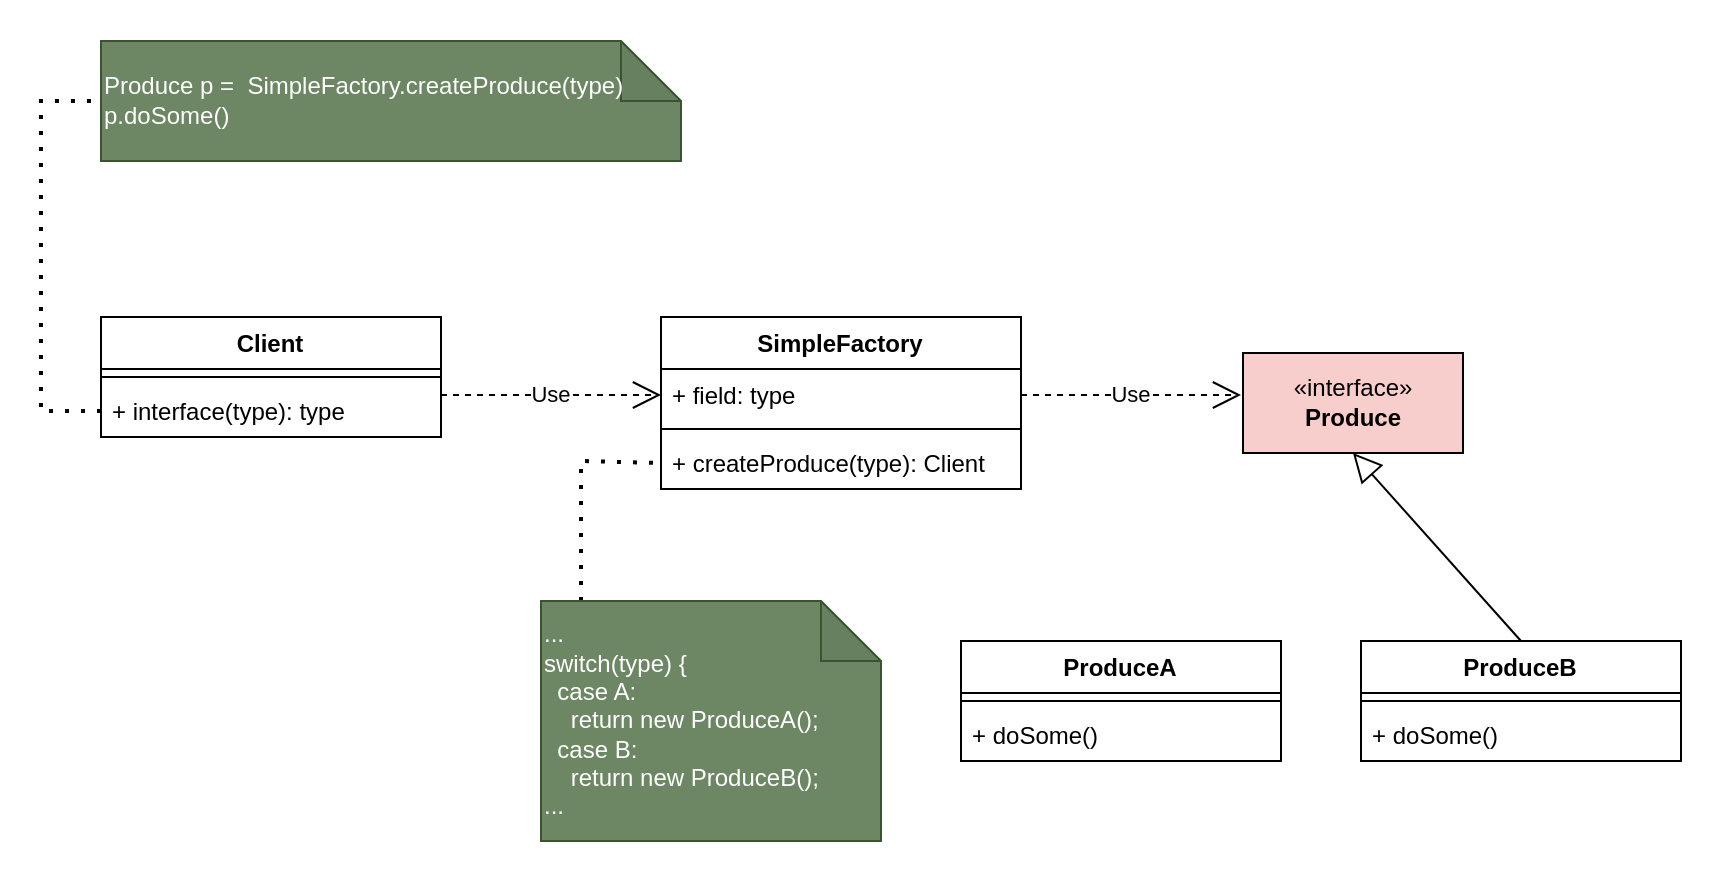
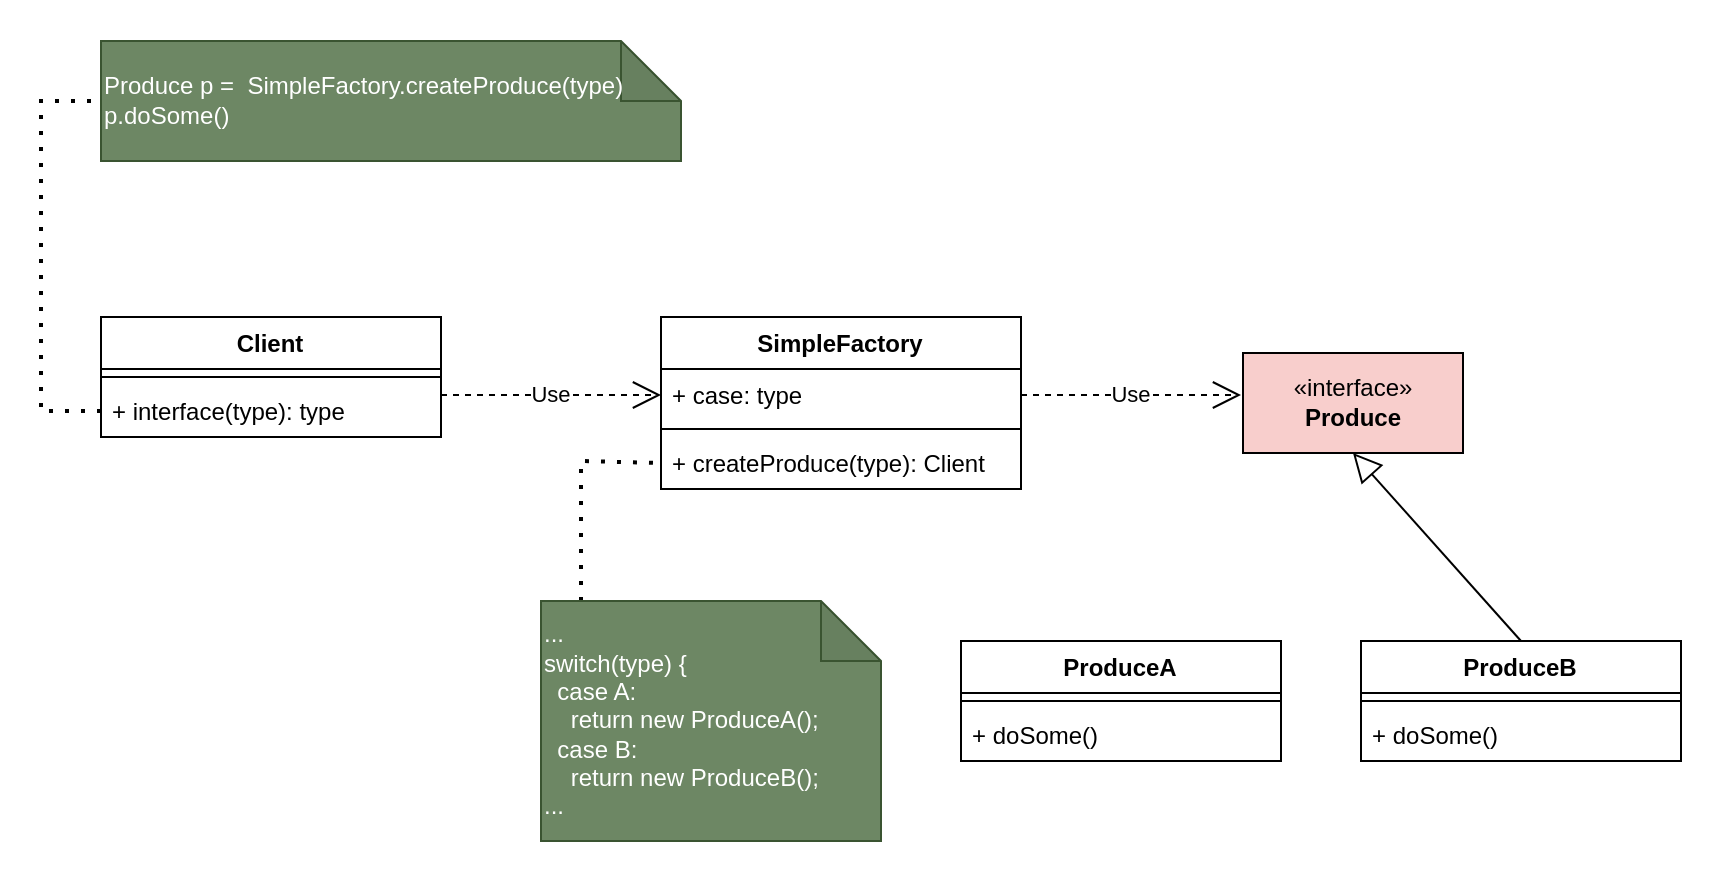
(744, 396) -> (743, 396)
